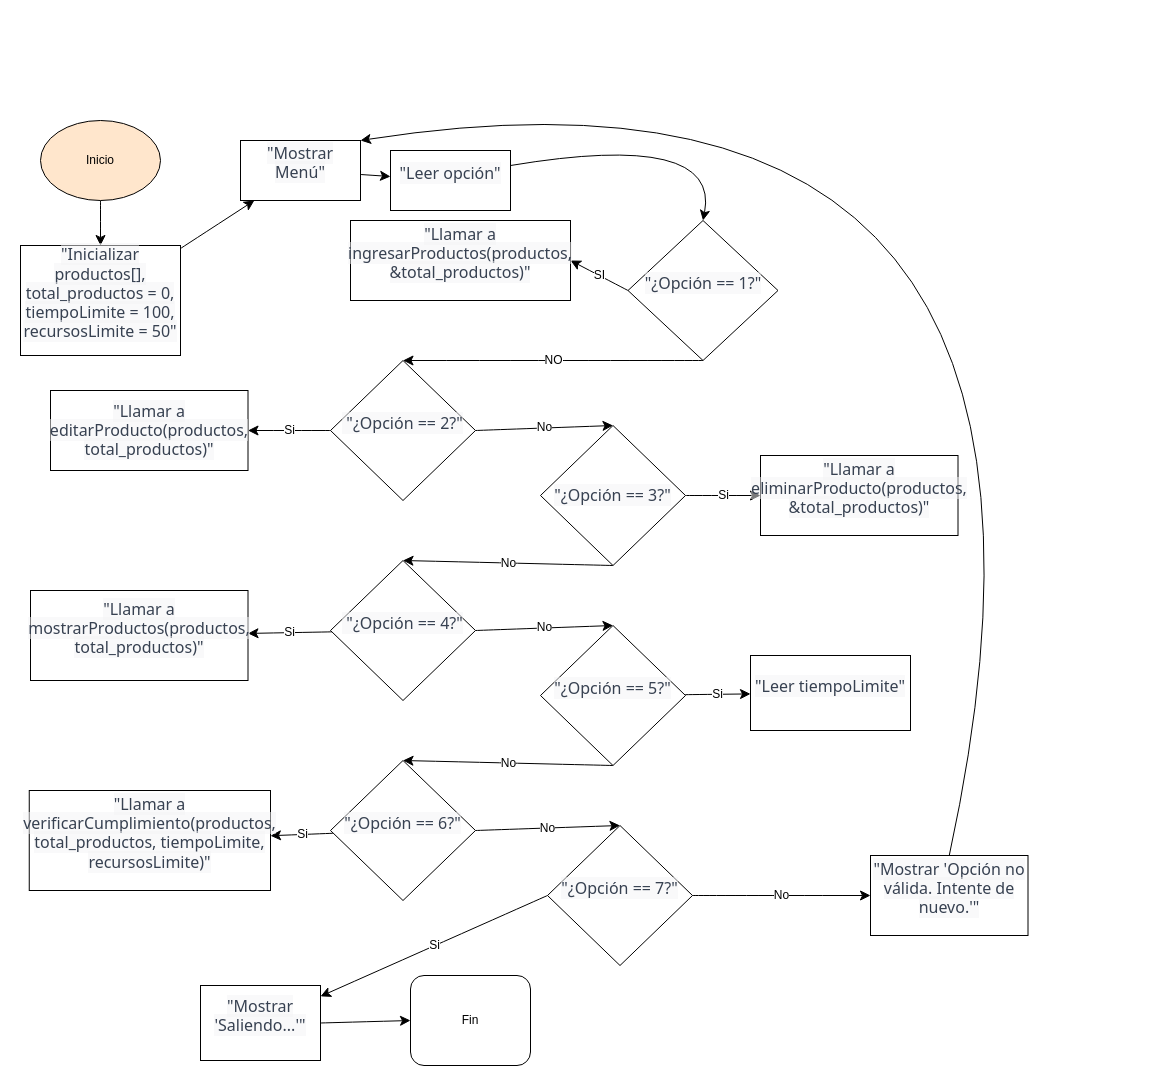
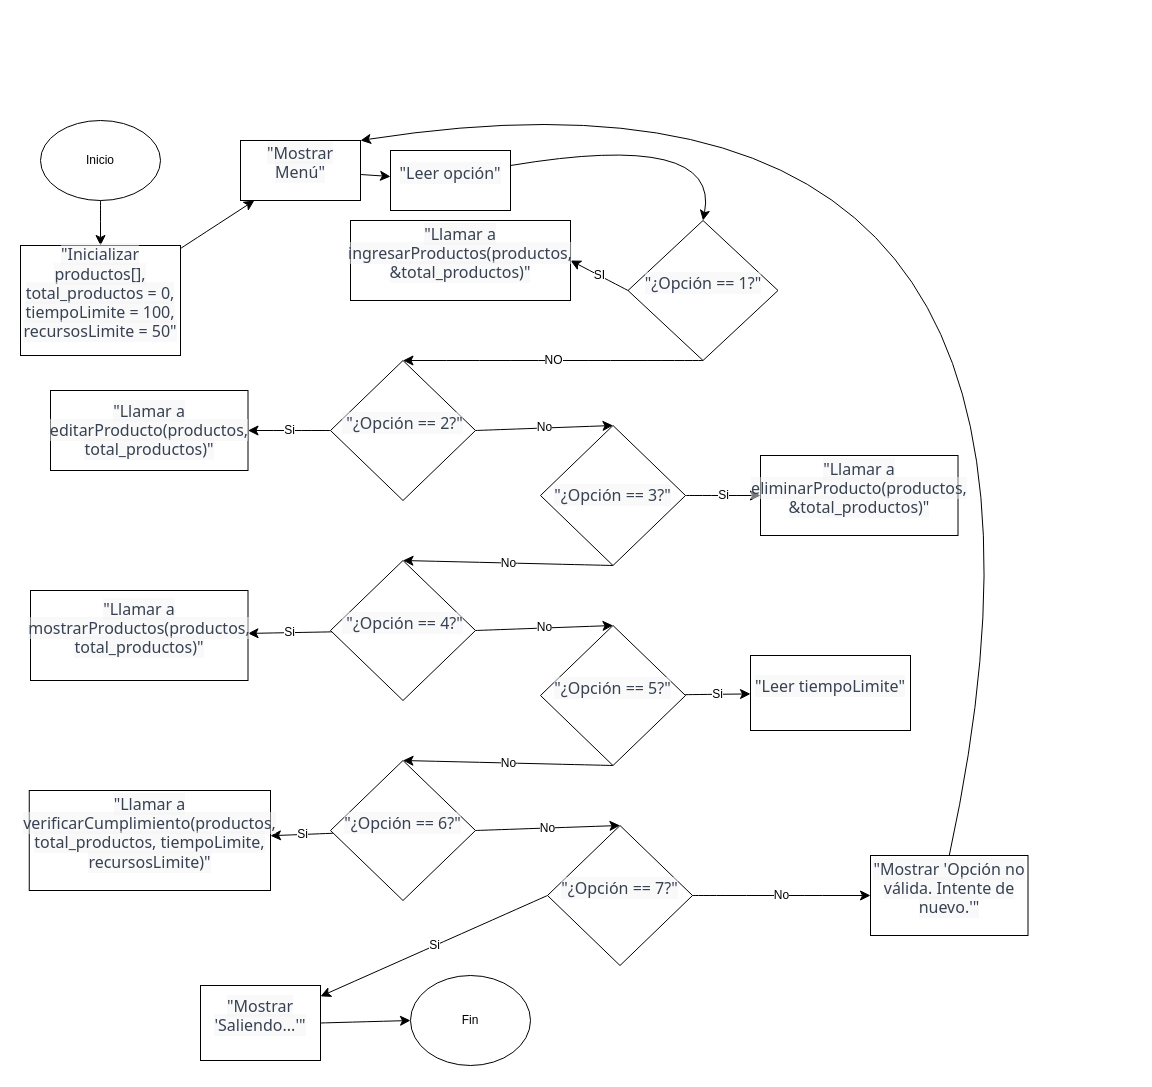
(101, 161) -> (101, 161)
(471, 1021) -> (471, 1021)
